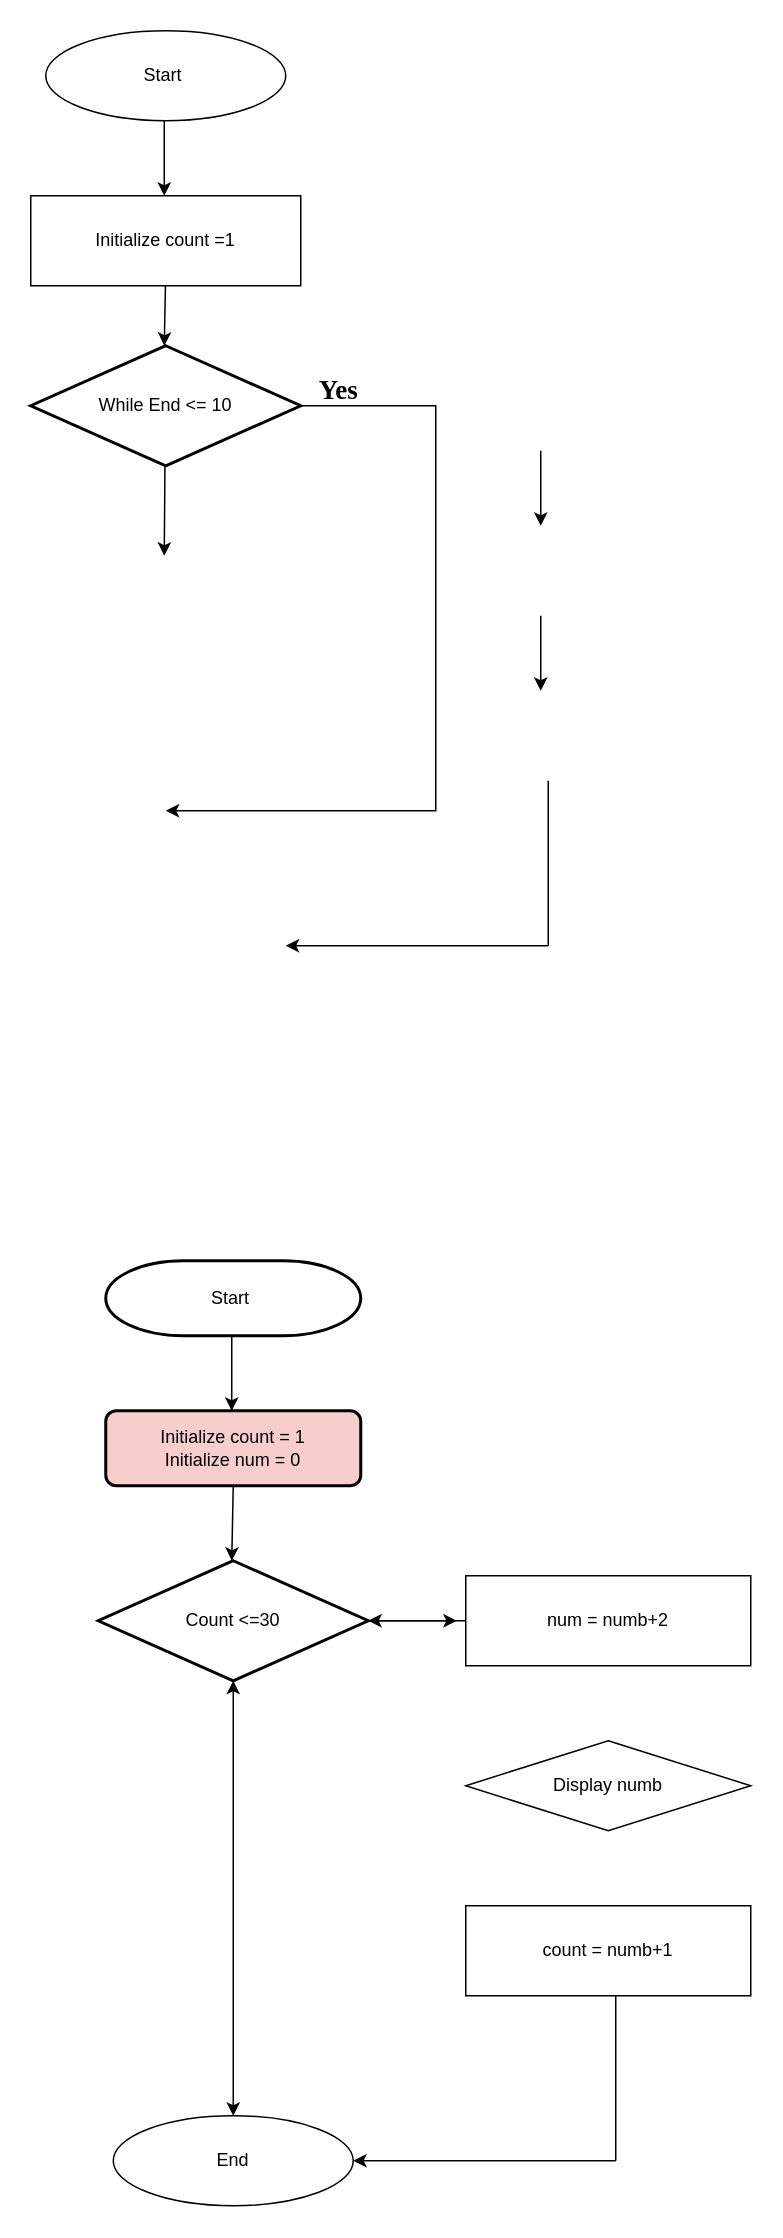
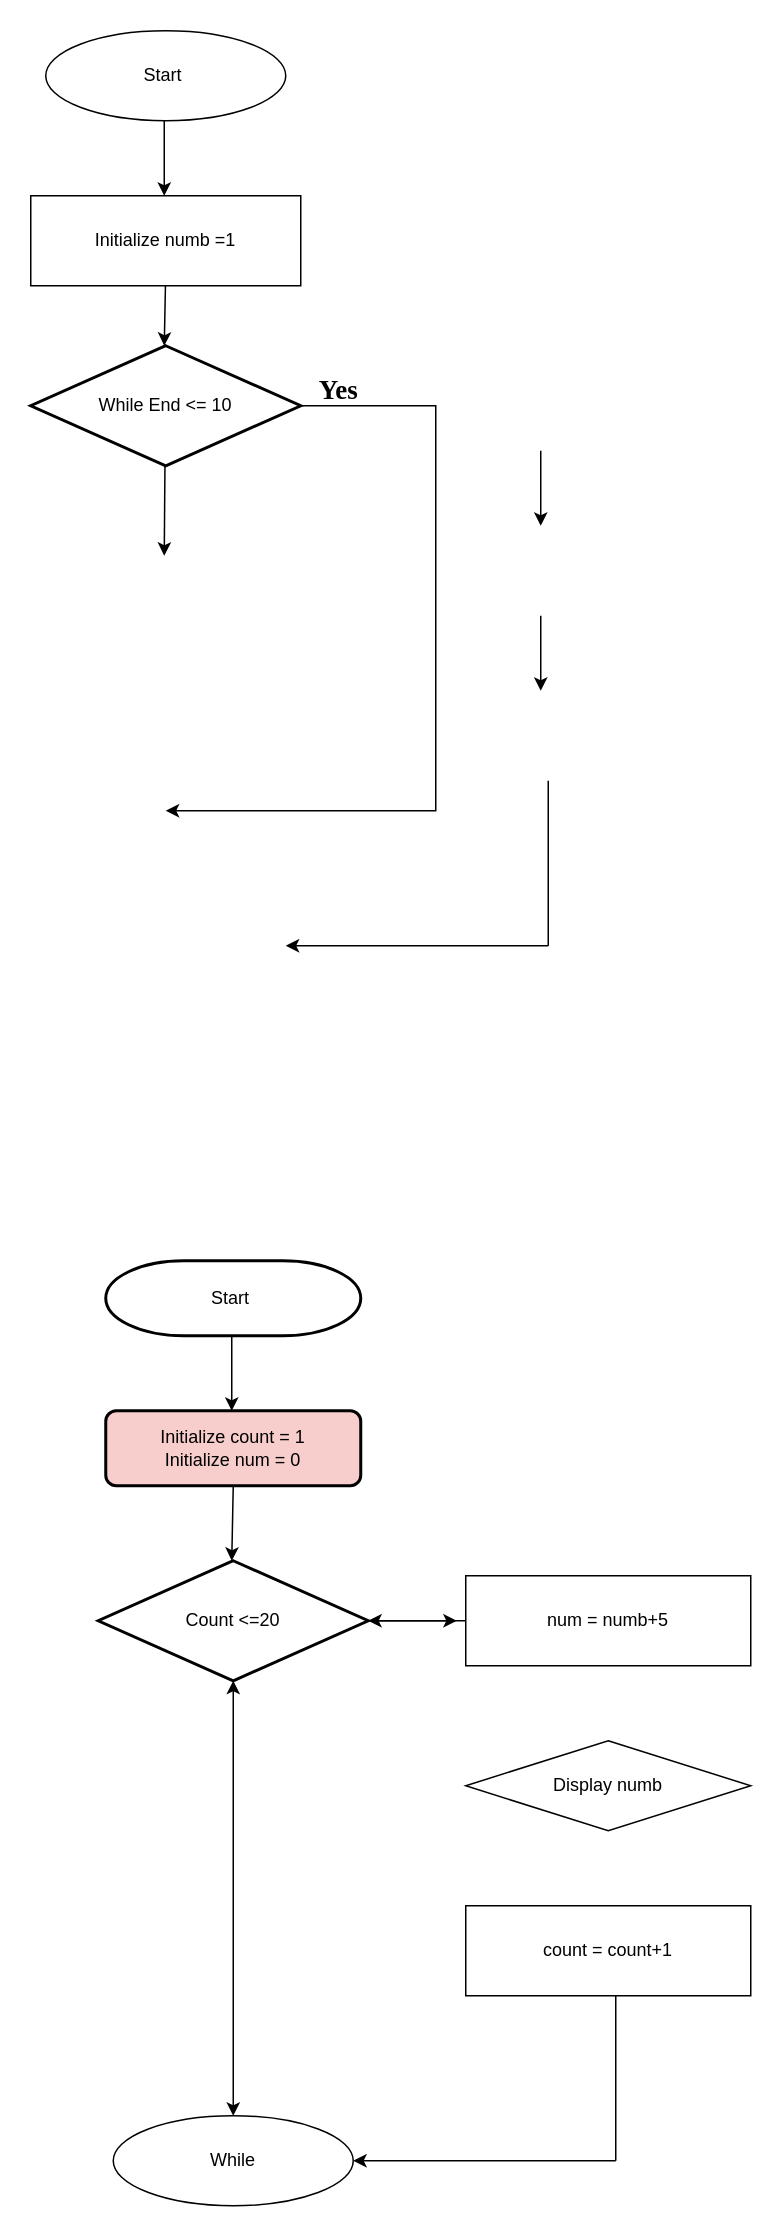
(166, 241) -> (166, 241)
(233, 1621) -> (233, 1621)
(608, 1621) -> (608, 1621)
(608, 1951) -> (608, 1951)
(233, 2161) -> (233, 2161)
